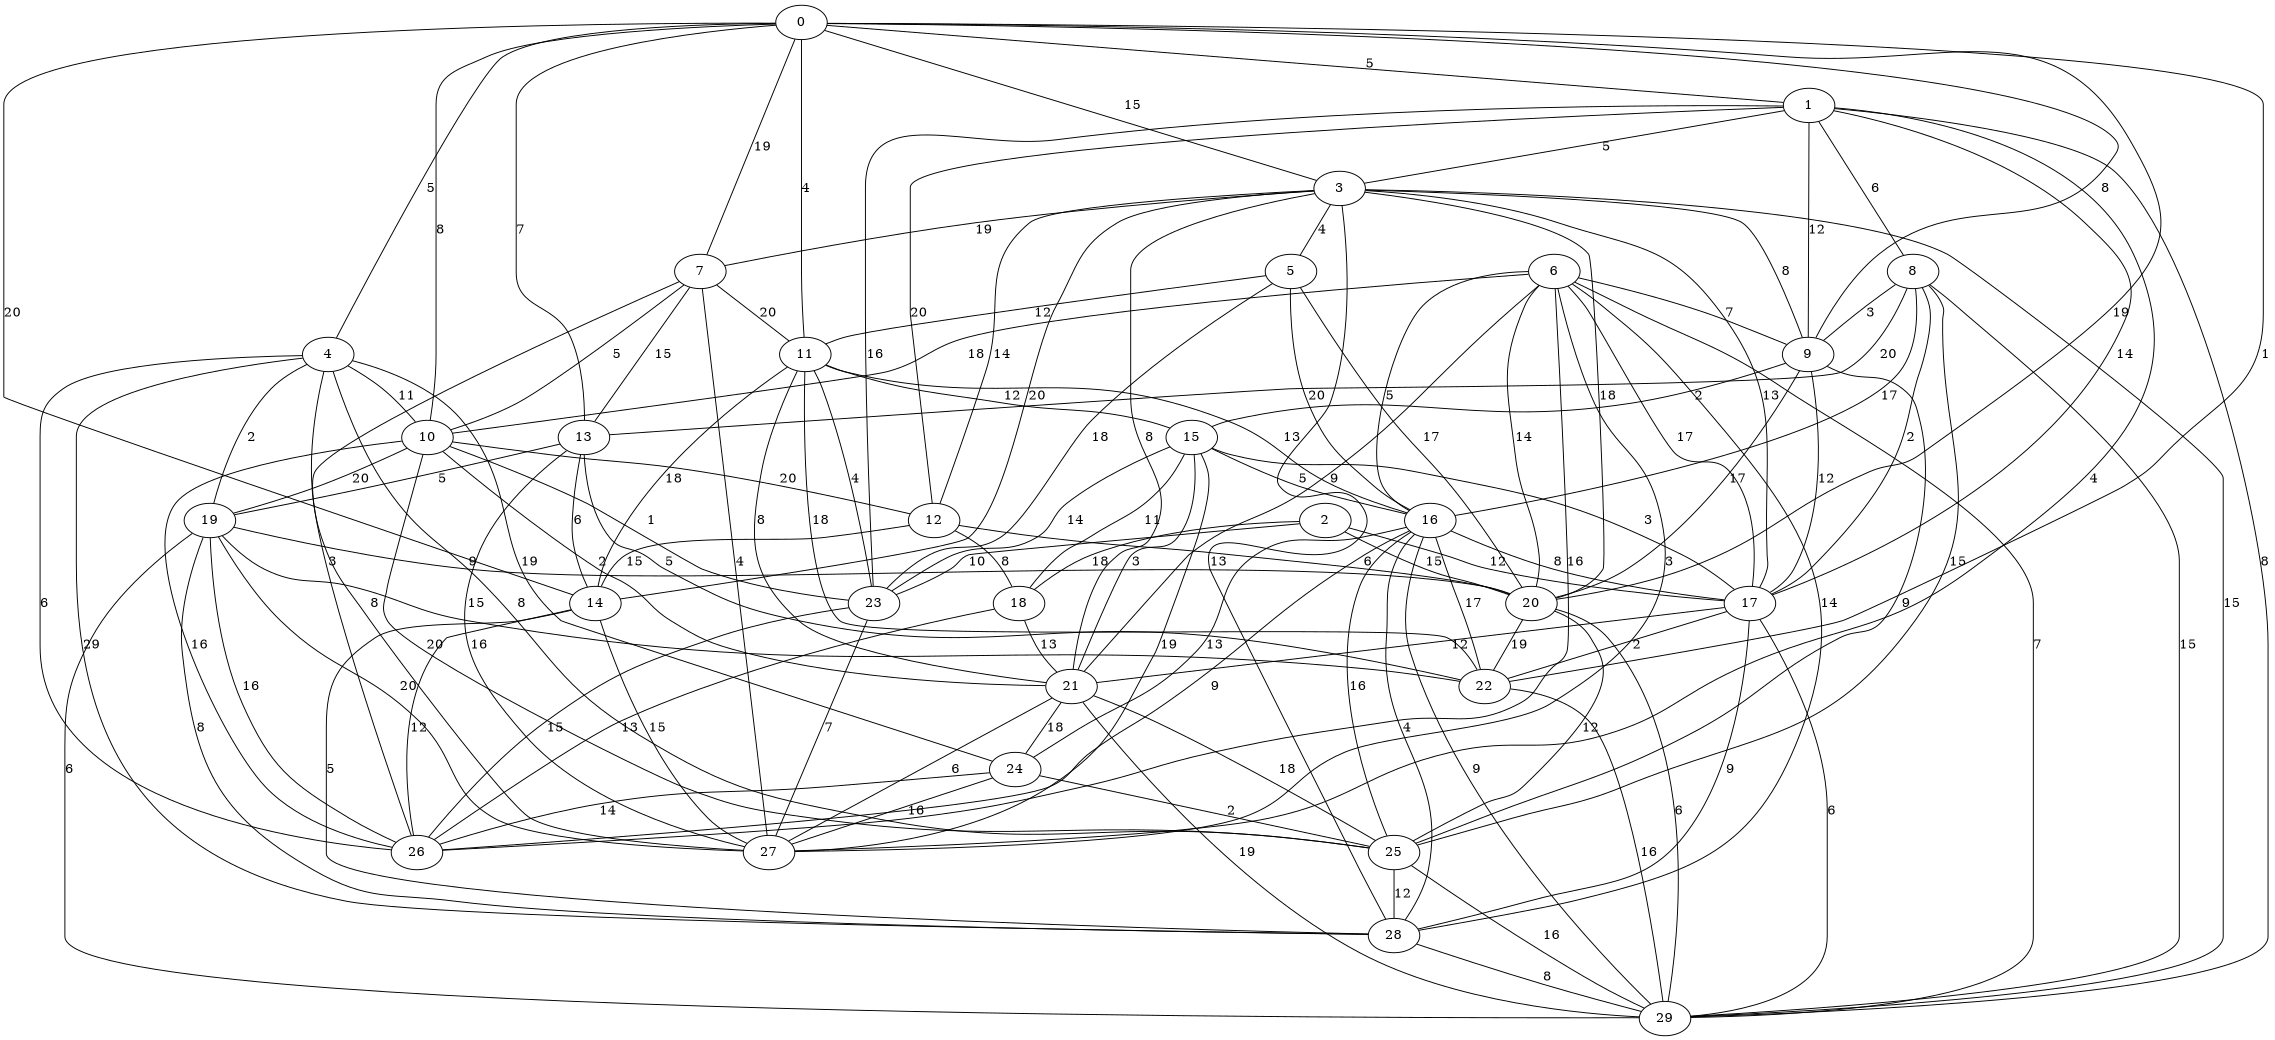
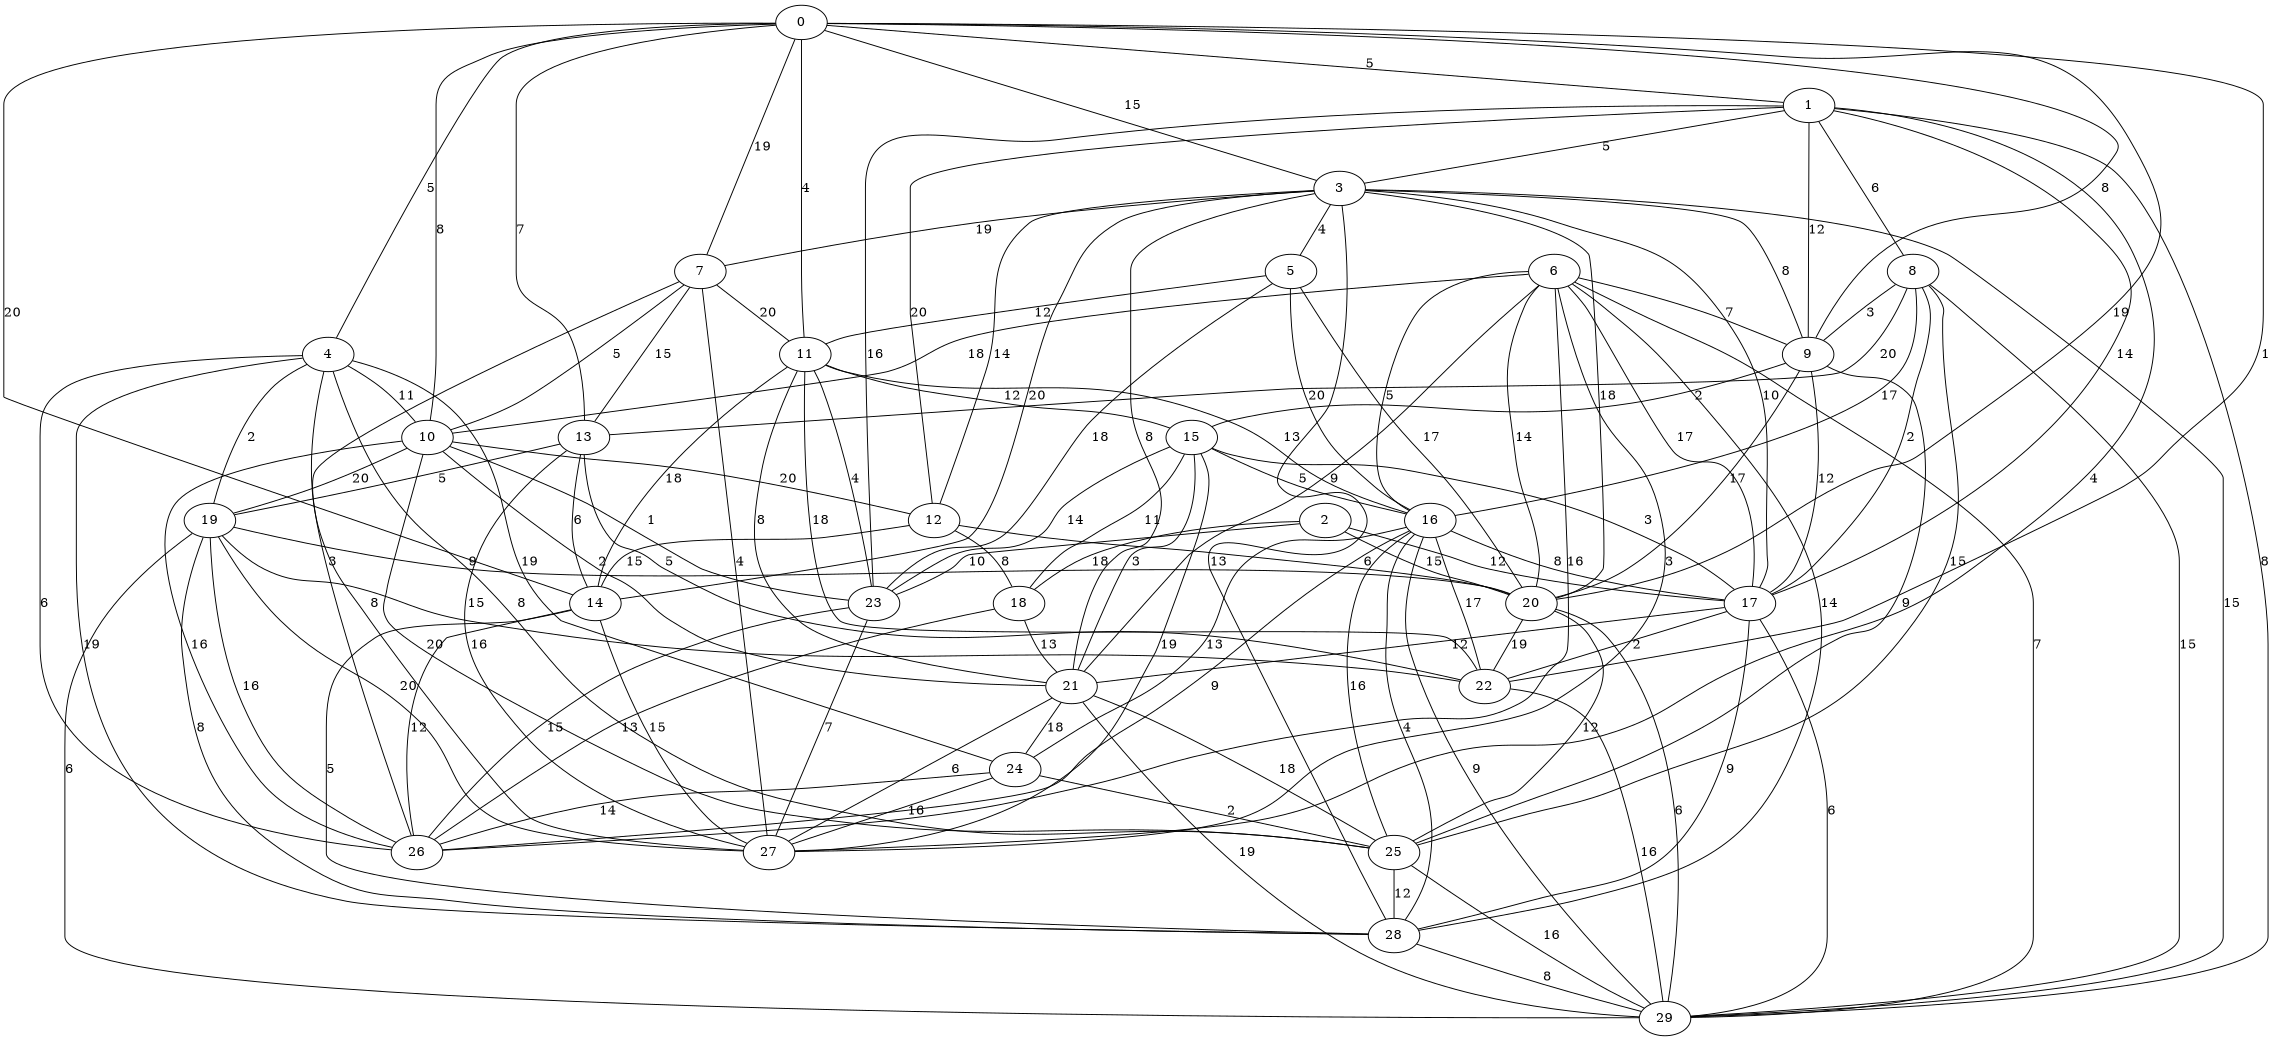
(1771, 396) -> (1771, 396)
(92, 645) -> (92, 645)
